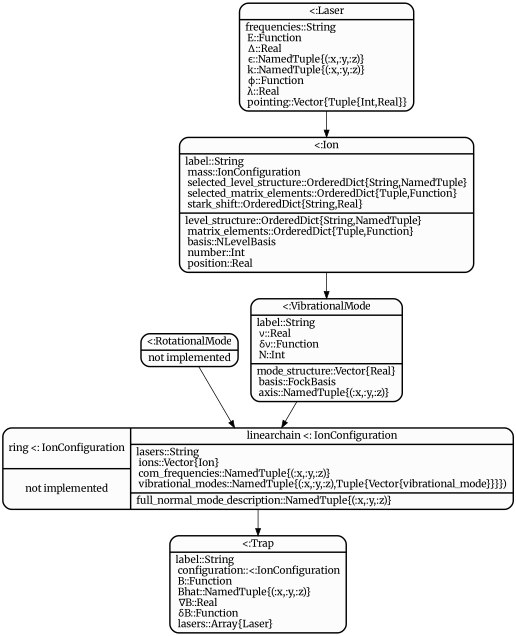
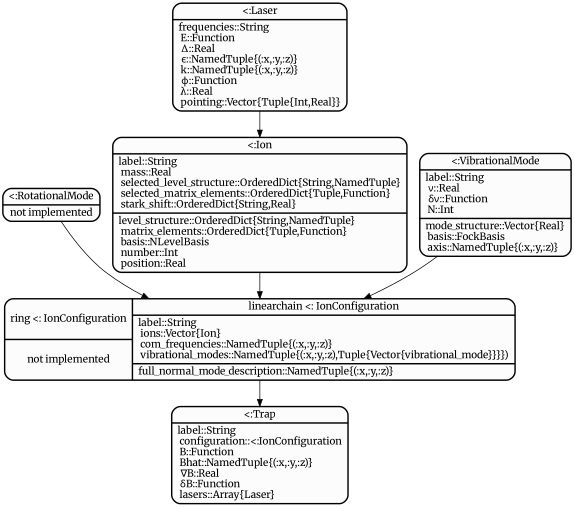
(243, 172) -> (145, 172)
(327, 282) -> (260, 282)
(168, 452) -> (167, 323)
